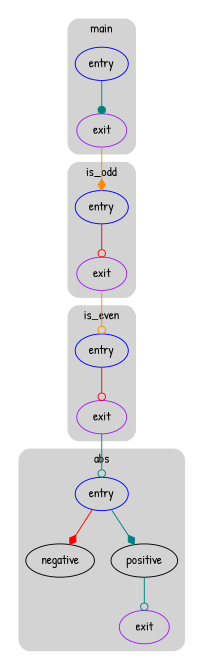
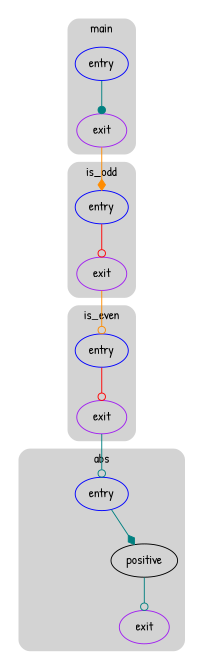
(60, 561) -> none
